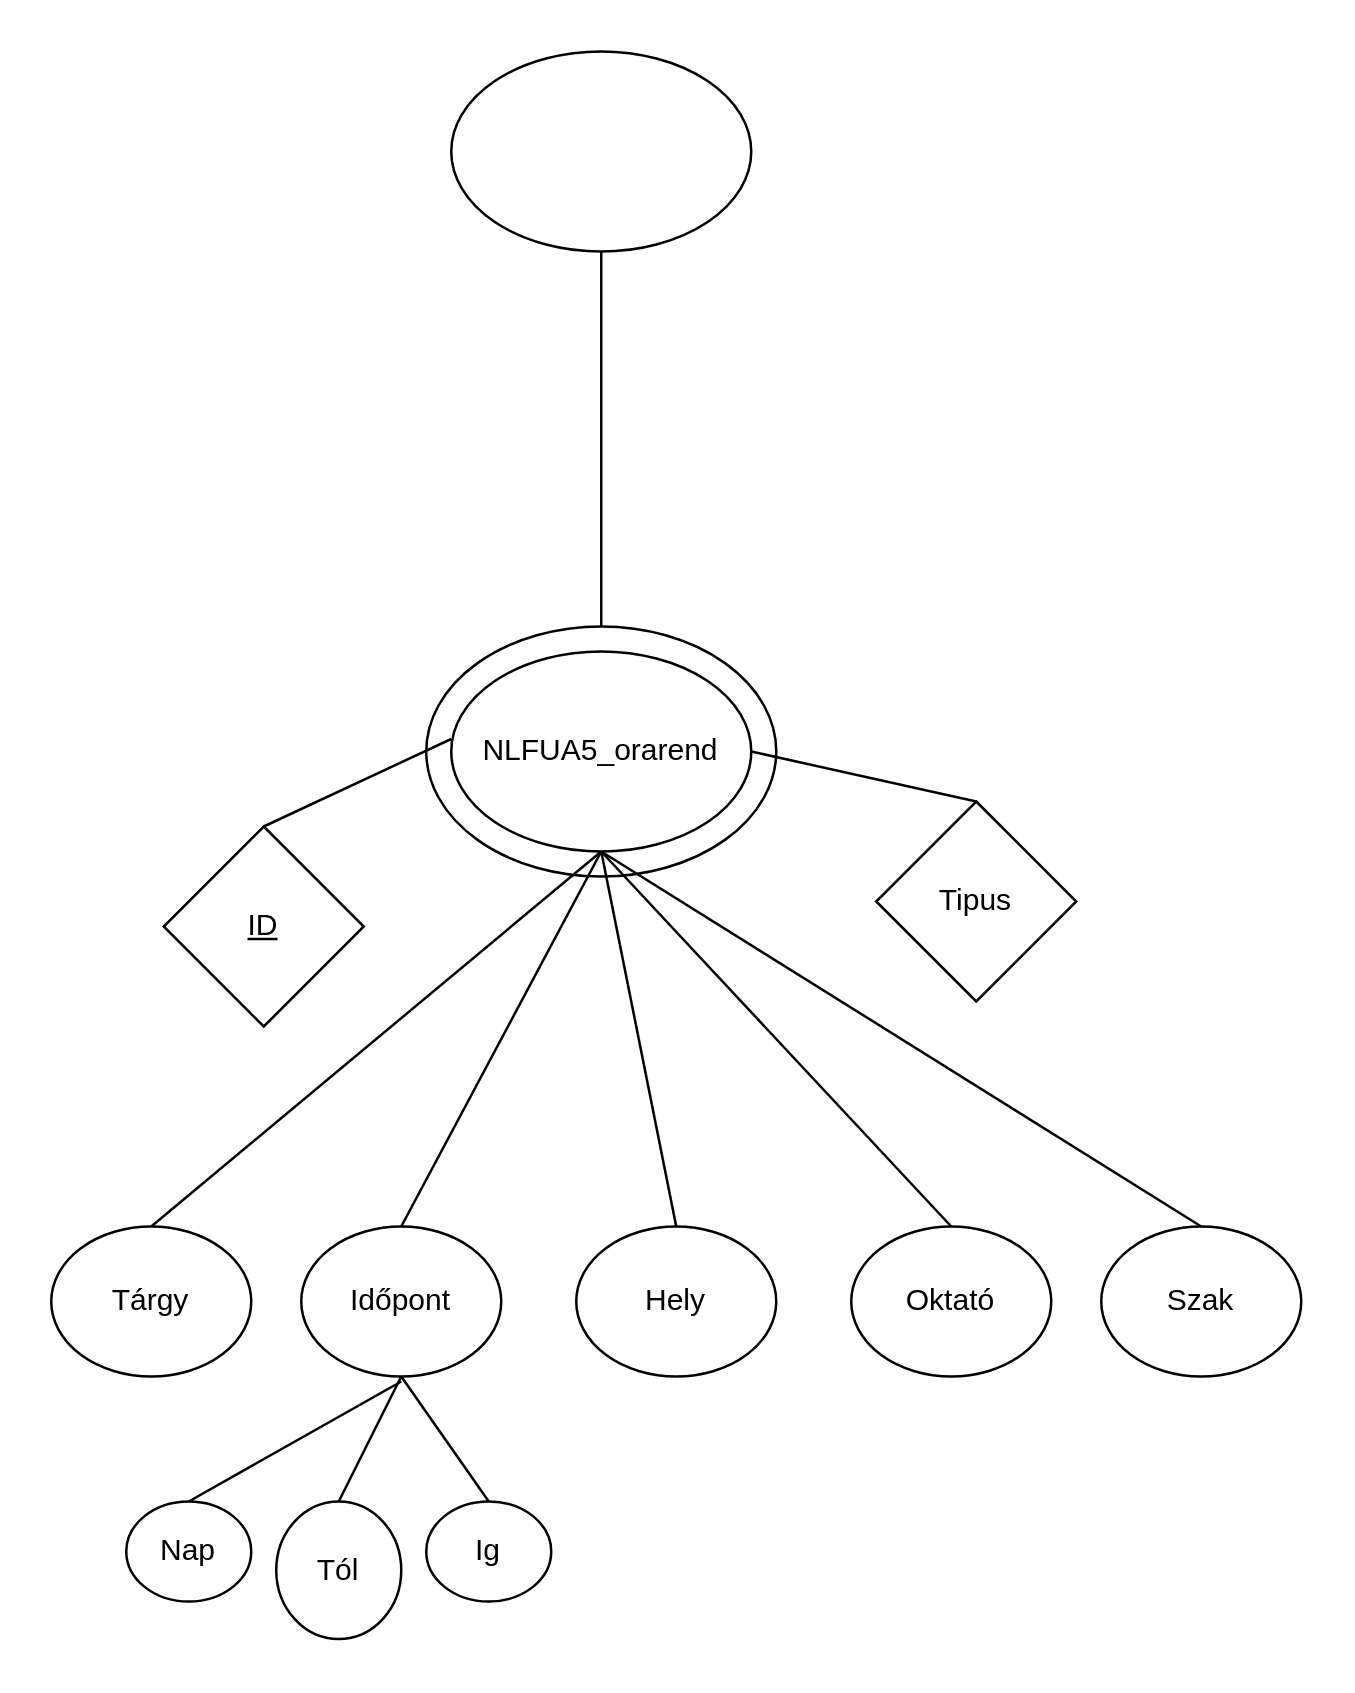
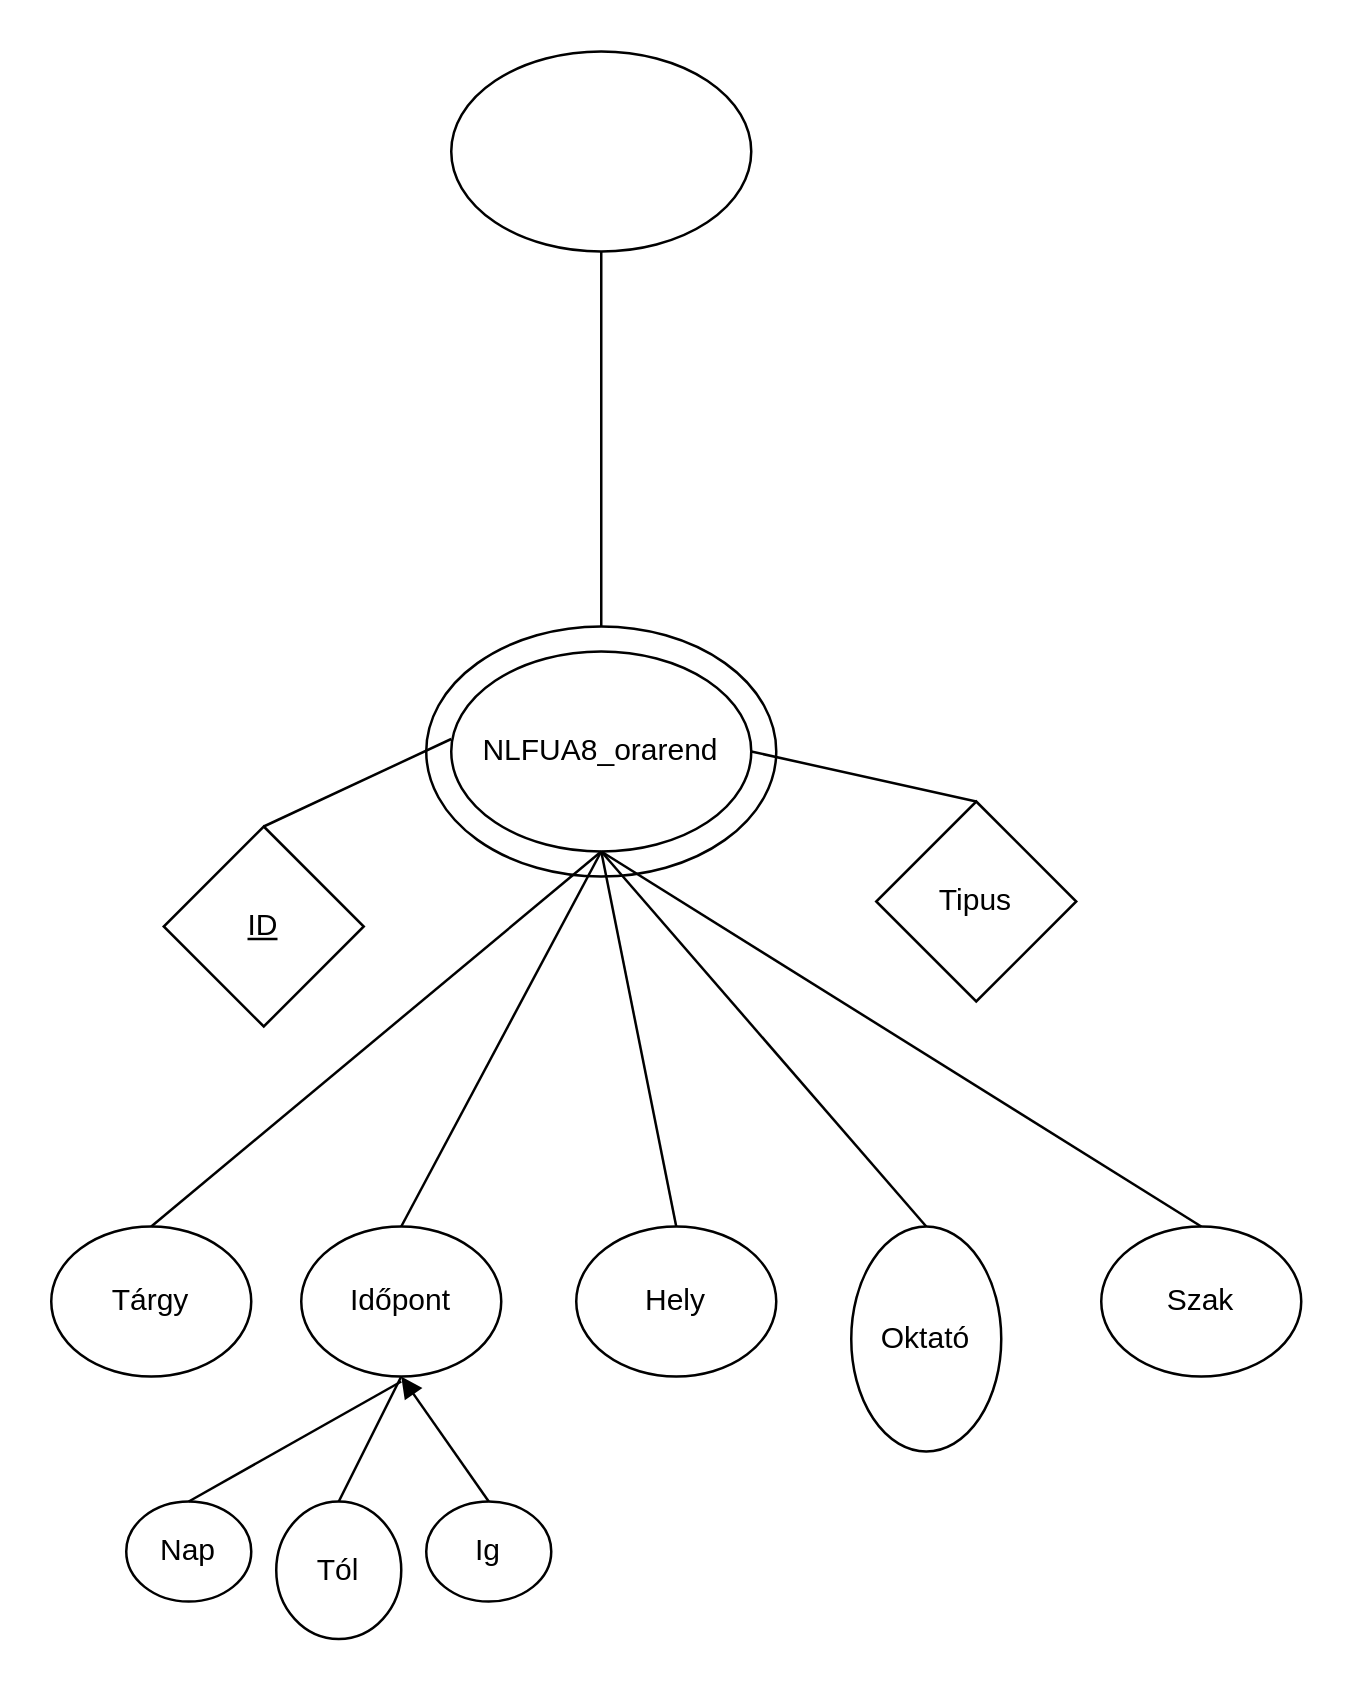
(601, 751) -> (601, 751)
(951, 1301) -> (926, 1339)
(409, 1387) -> (413, 1394)
